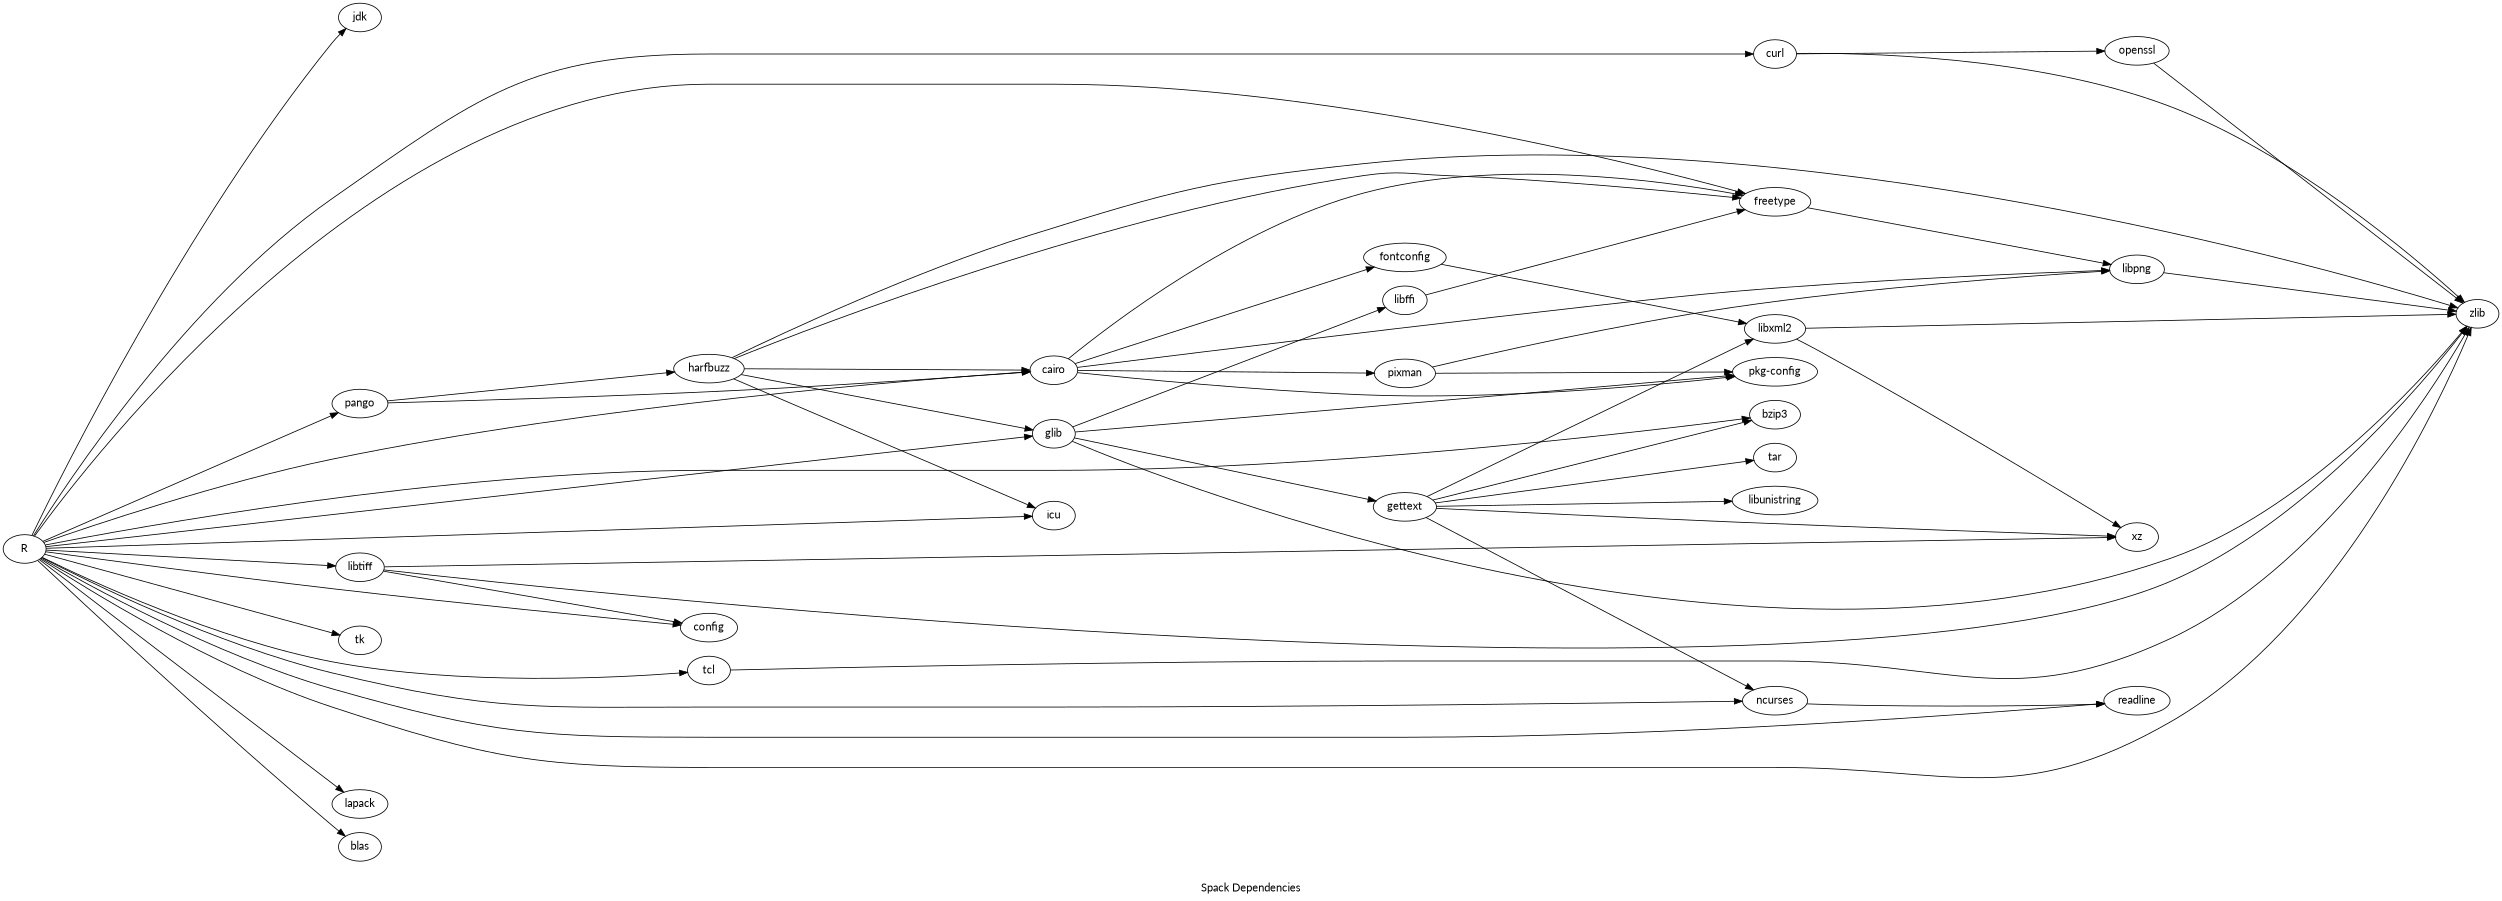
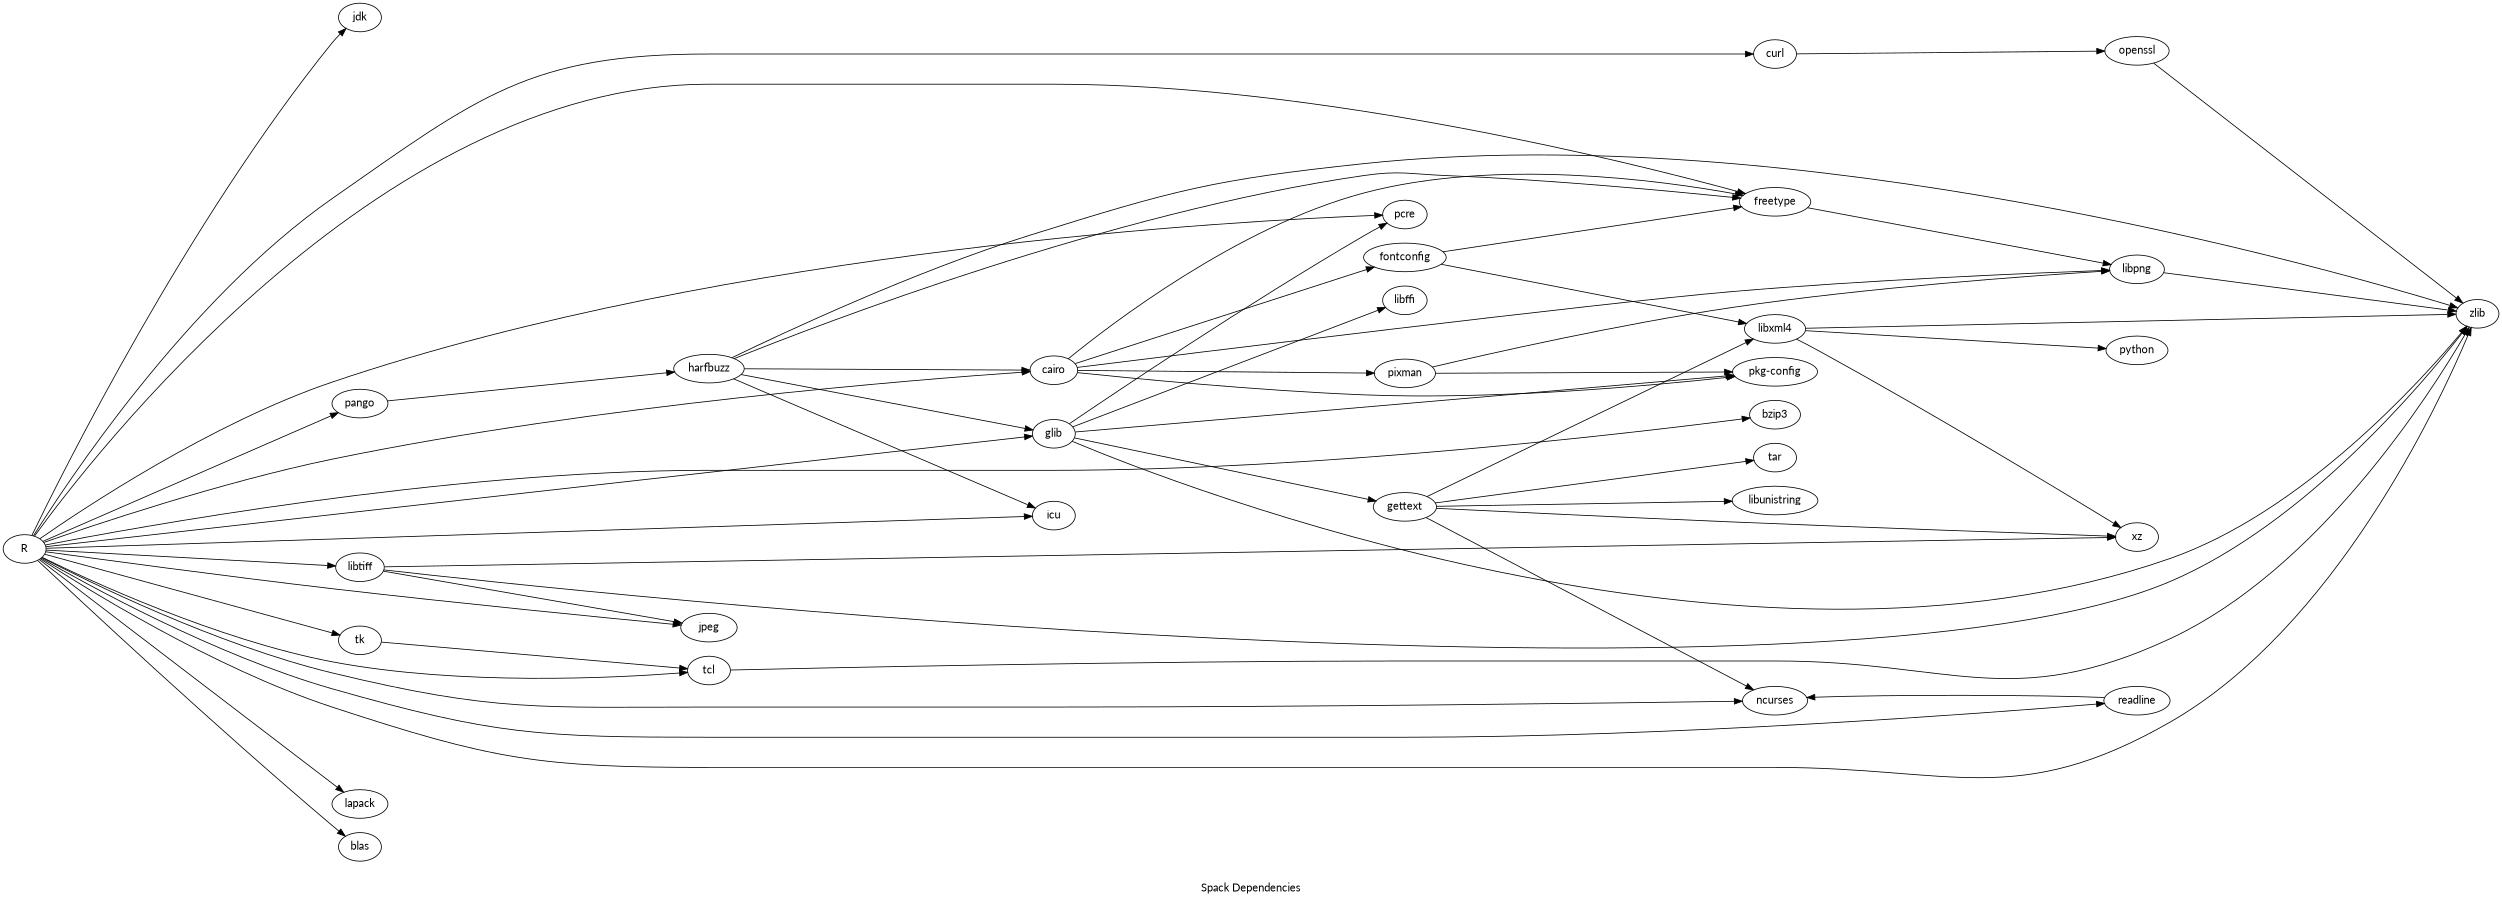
(2155, 102) -> none
none -> (1405, 215)
(1581, 253) -> (1588, 230)
(1775, 329) -> (1775, 329)
none -> (2137, 350)
(705, 392) -> none
(1588, 461) -> none
(709, 628) -> (709, 628)
none -> (531, 655)
(1952, 706) -> (1960, 695)
